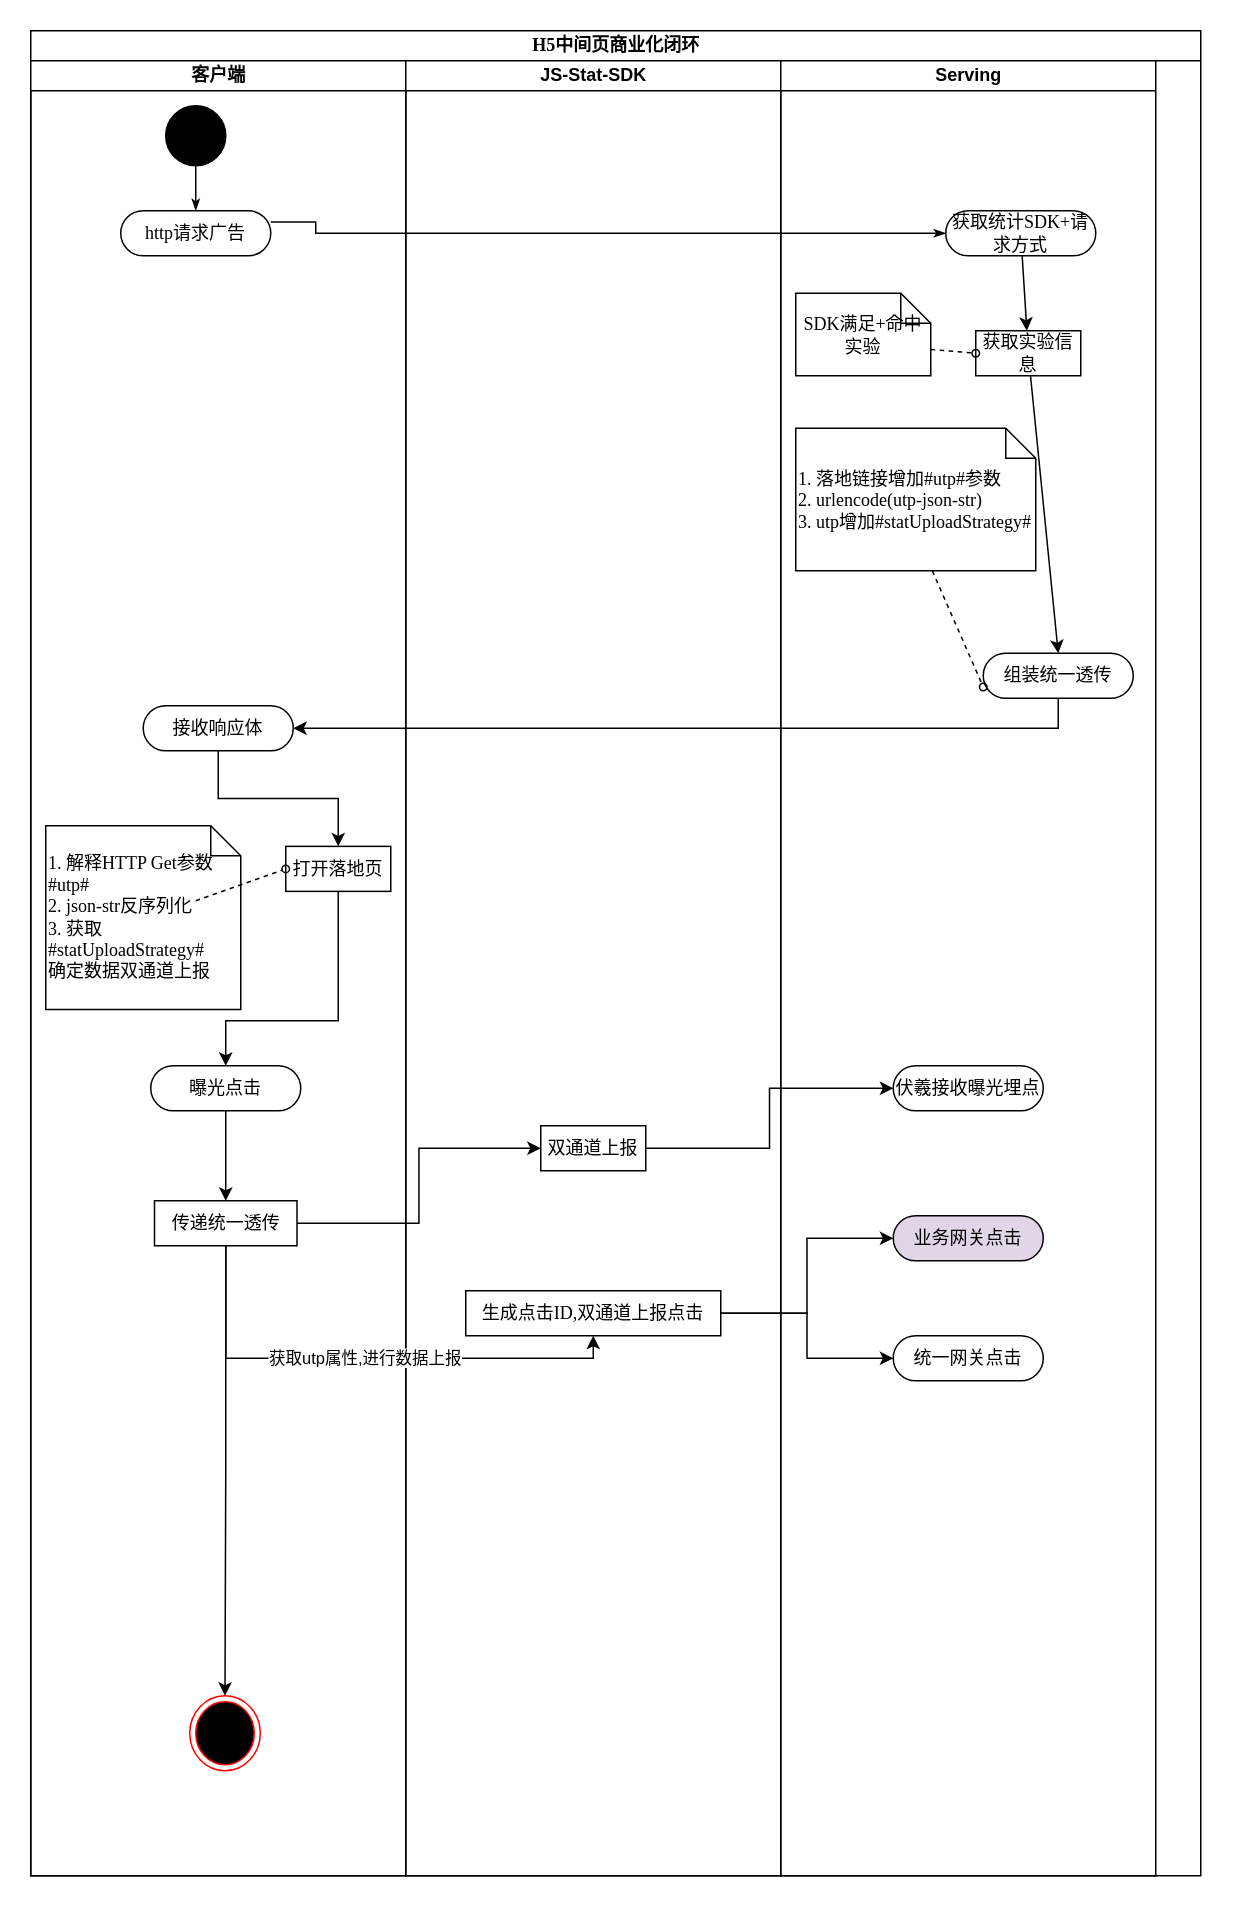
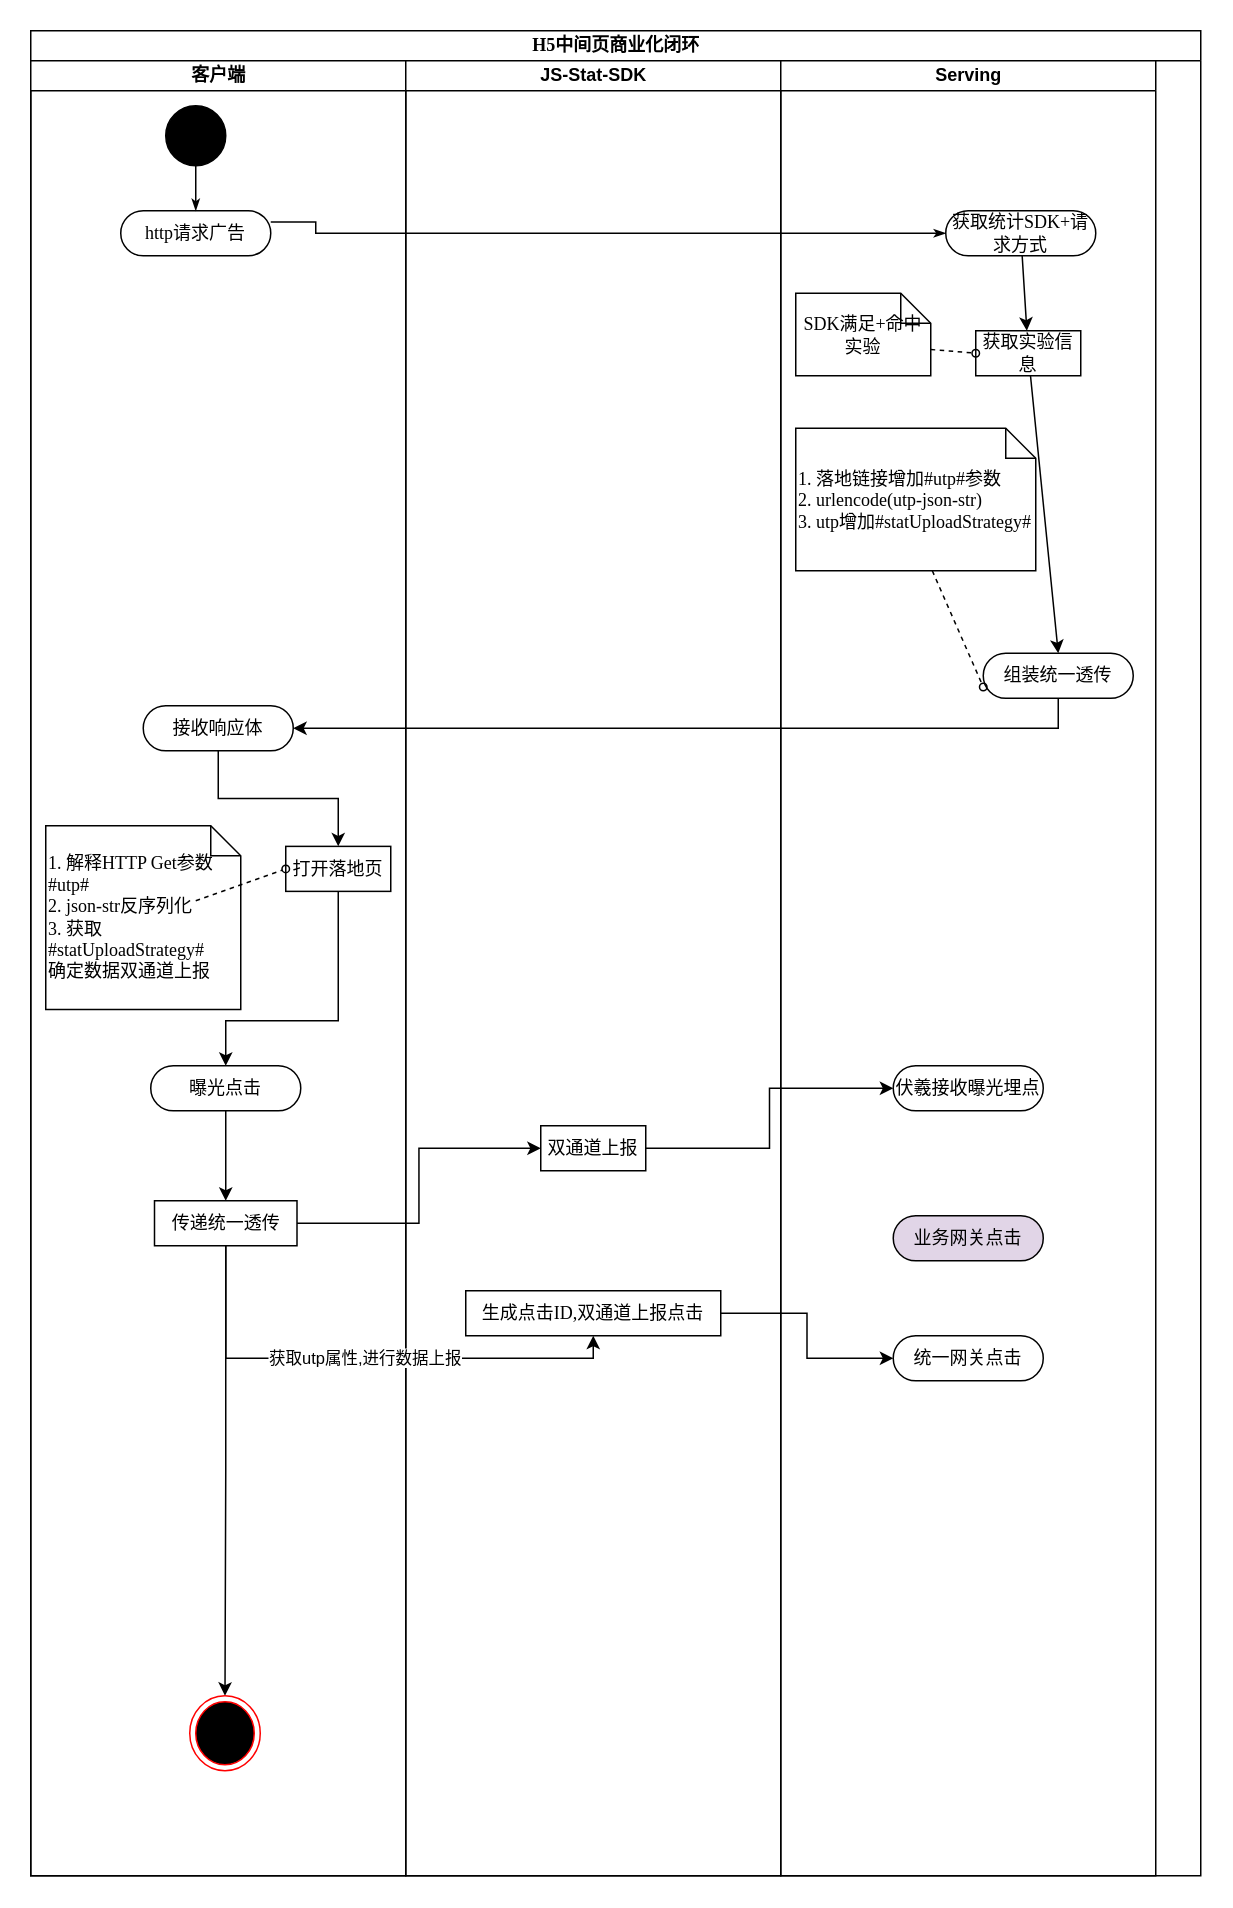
(808, 1238) -> none
